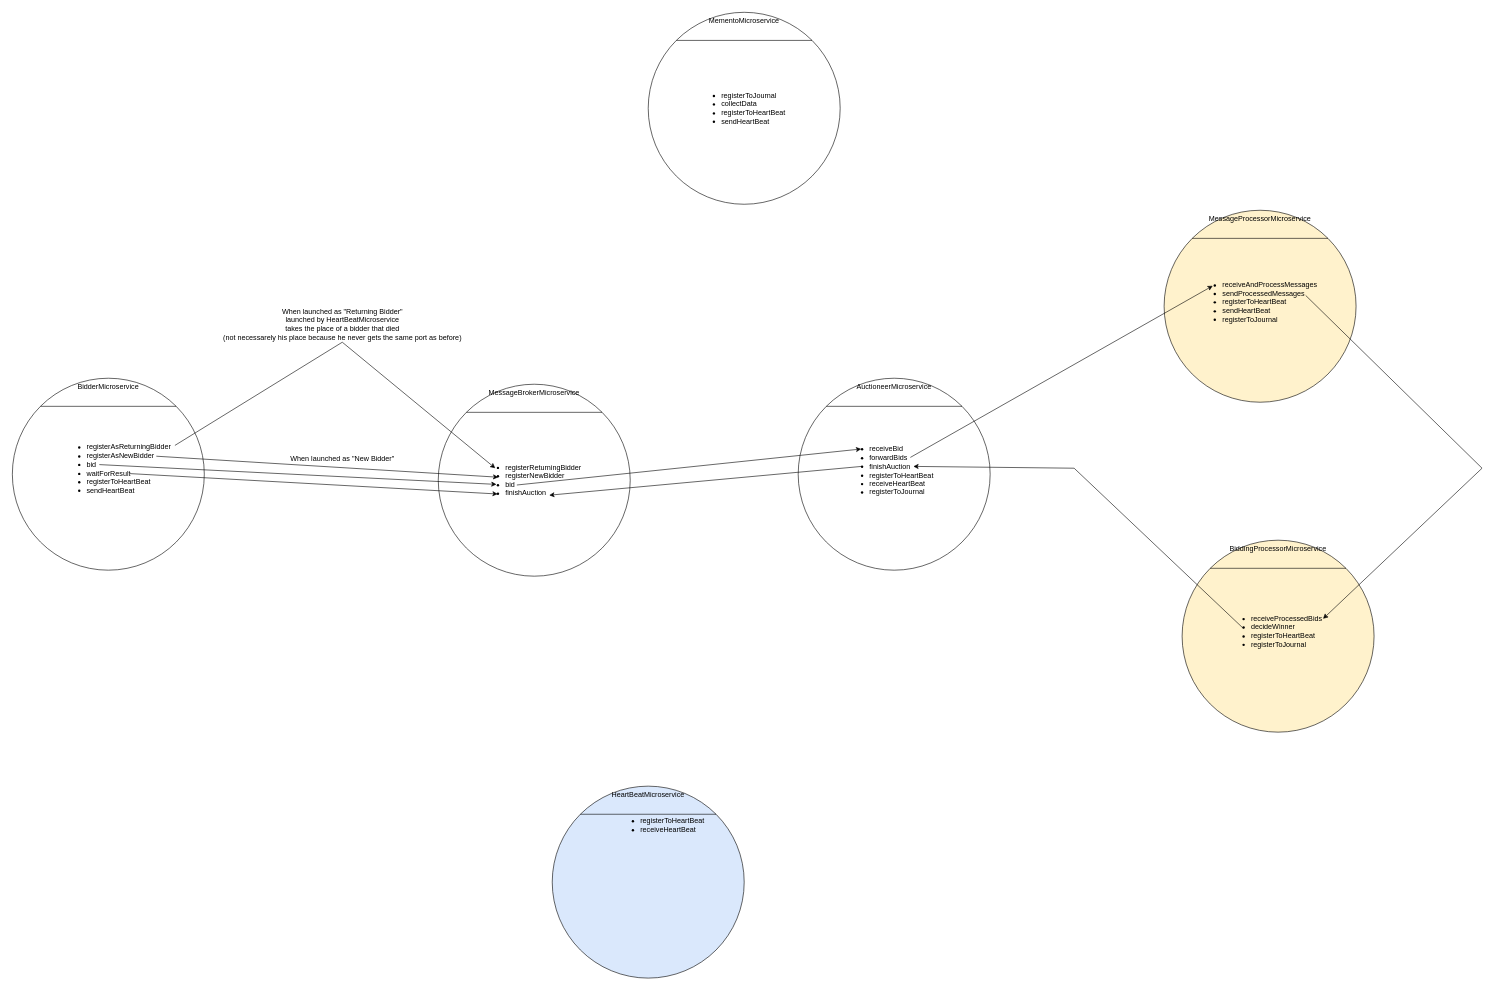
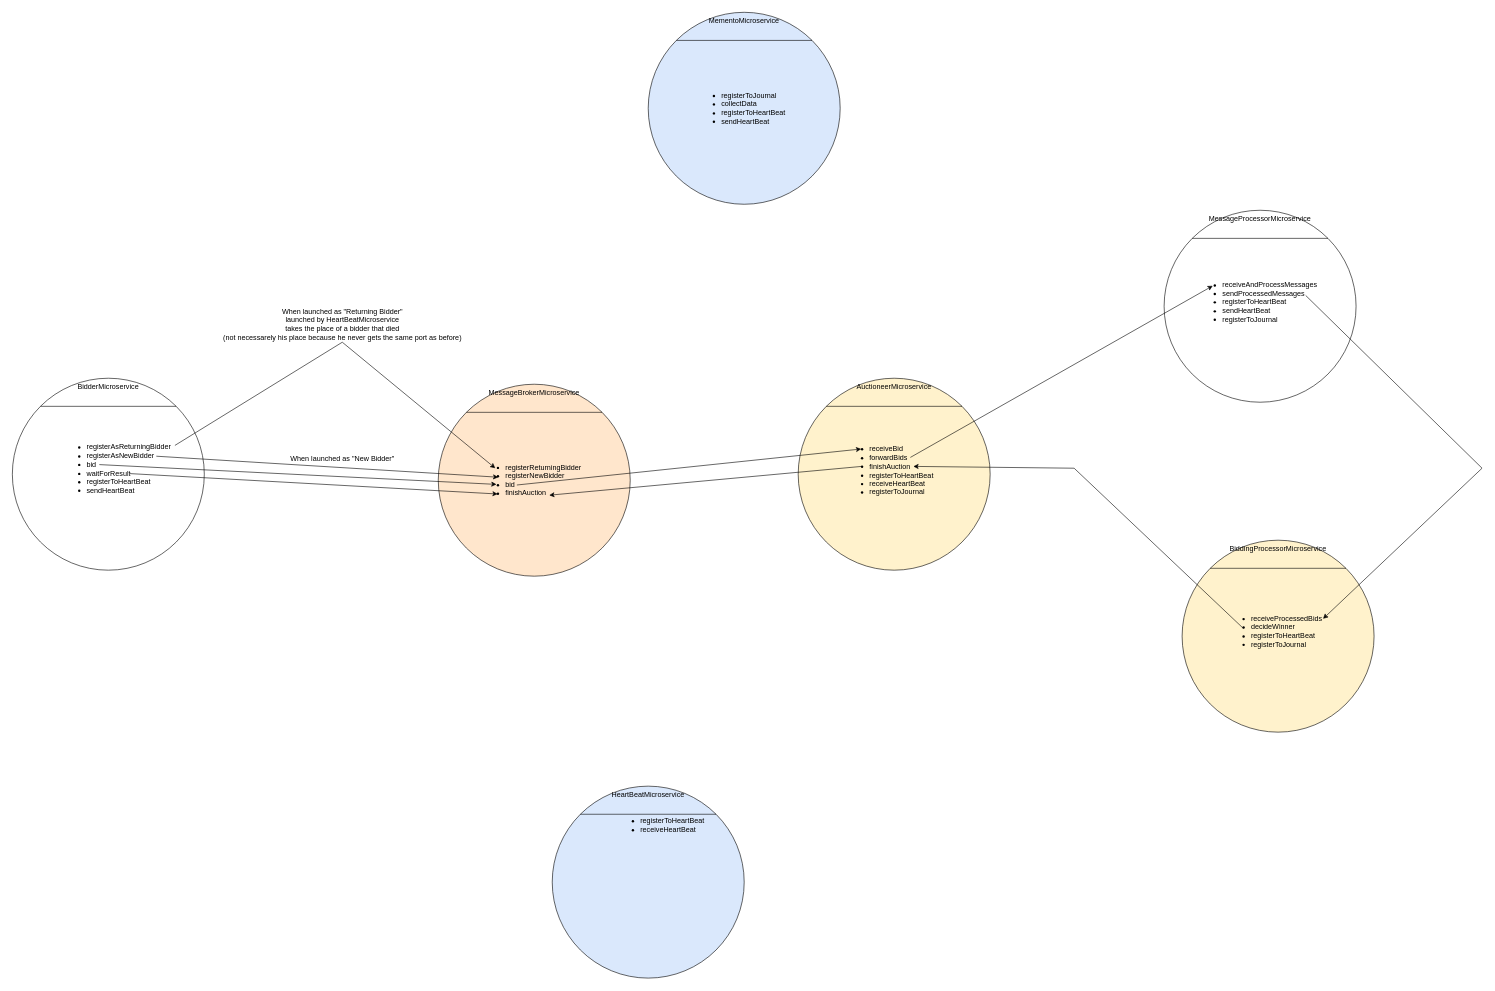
(744, 108) -> (744, 108)
(1260, 306) -> (1260, 306)
(894, 474) -> (894, 474)
(534, 480) -> (534, 480)
